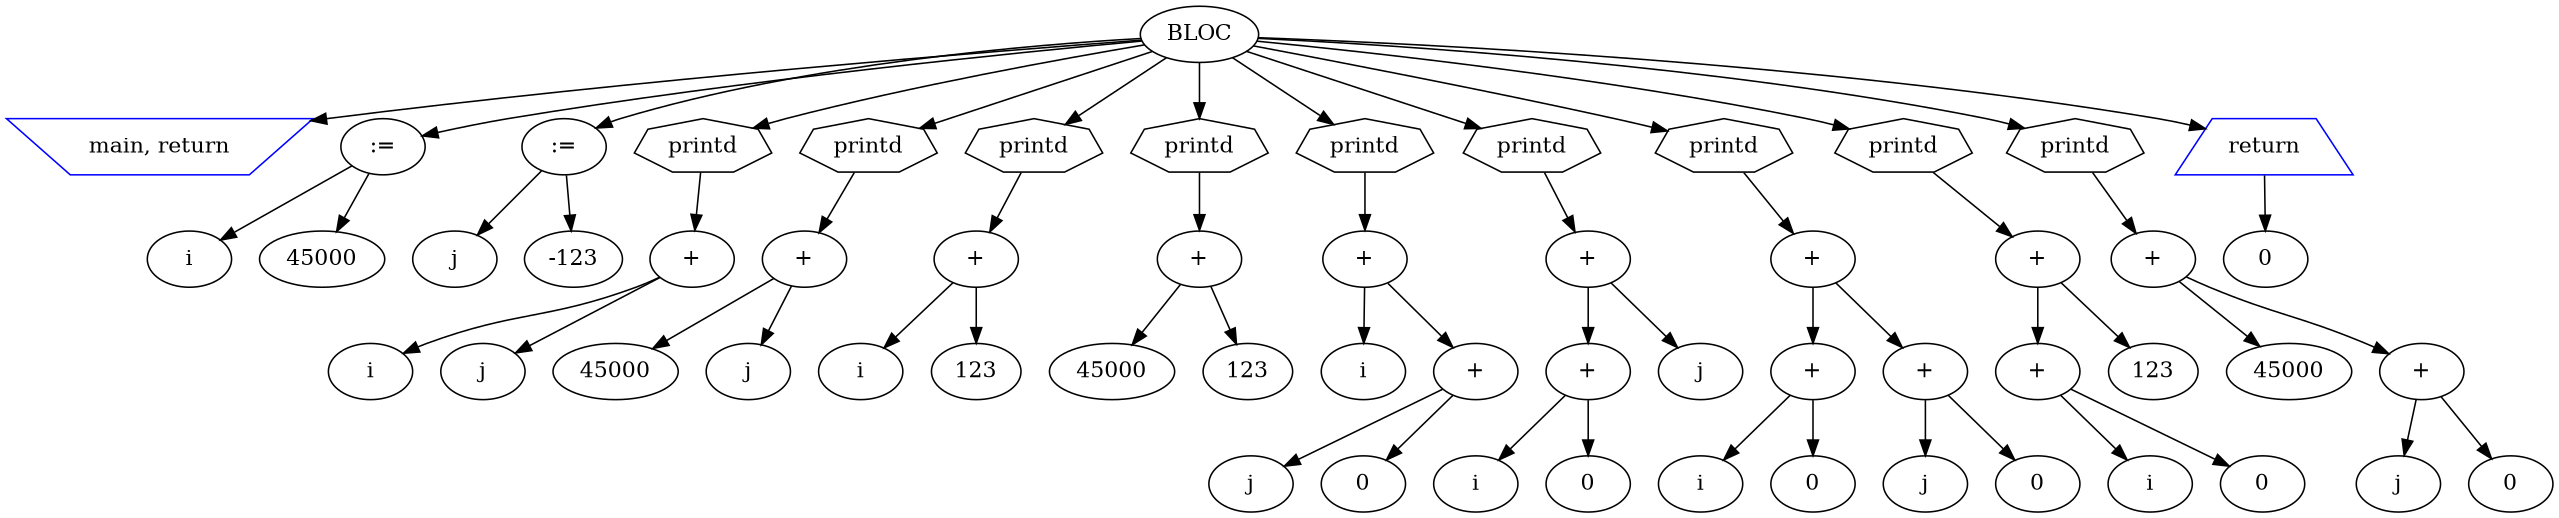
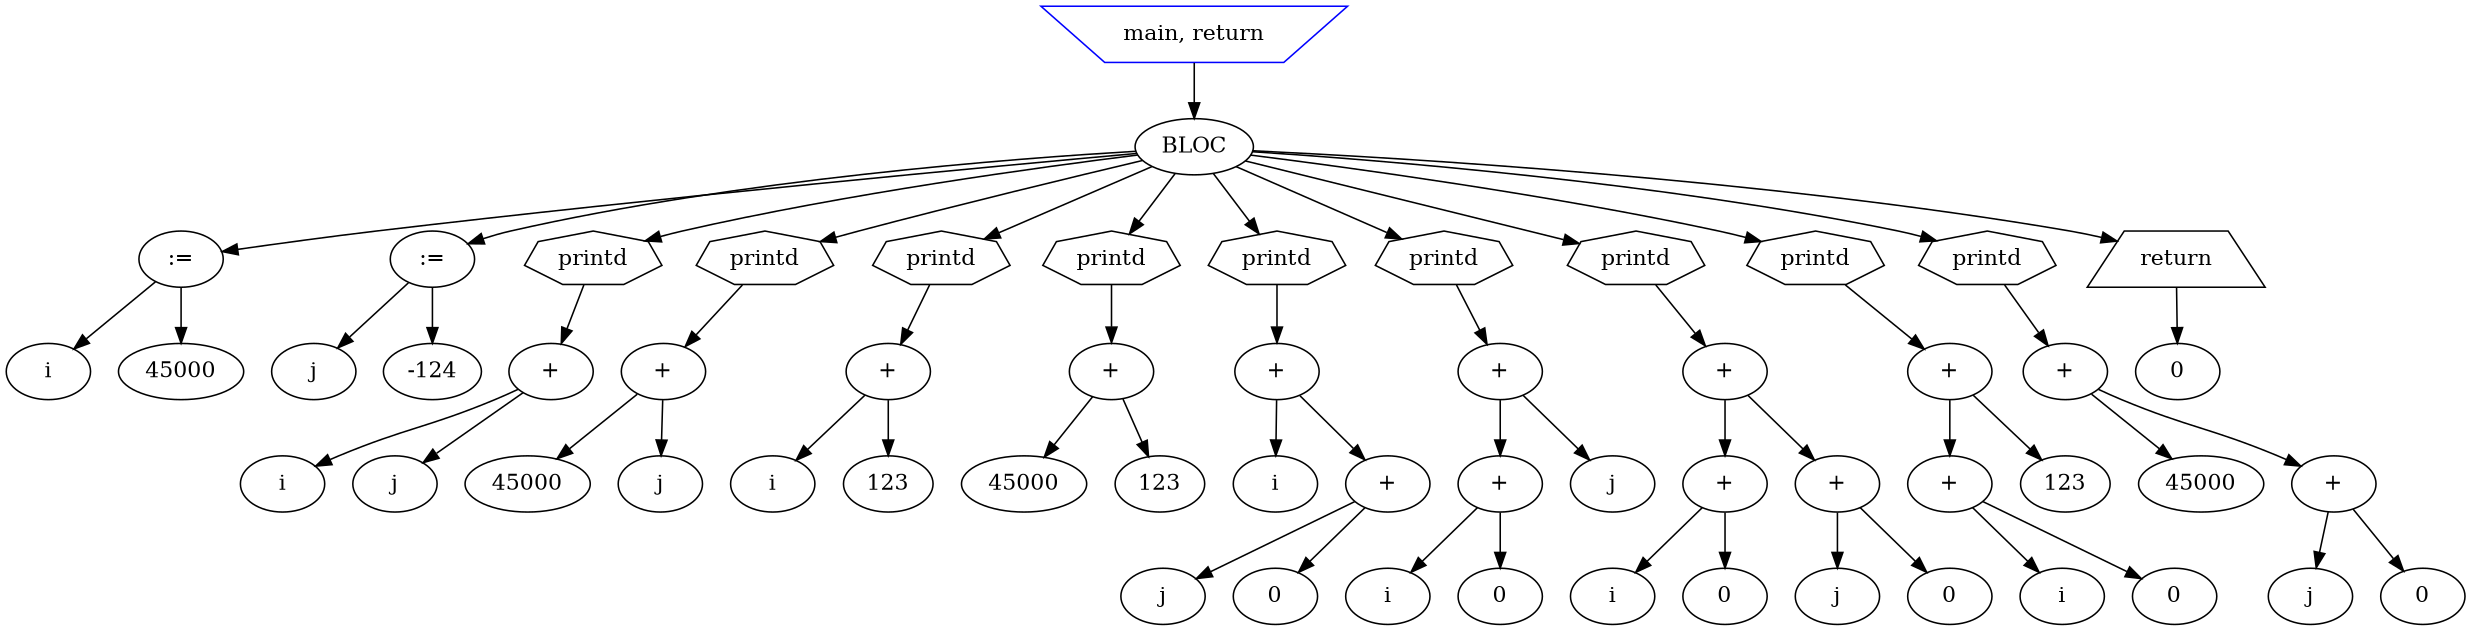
(734, 75) -> (1194, 83)
(2264, 147) -> (2176, 259)
(573, 259) -> (432, 372)
